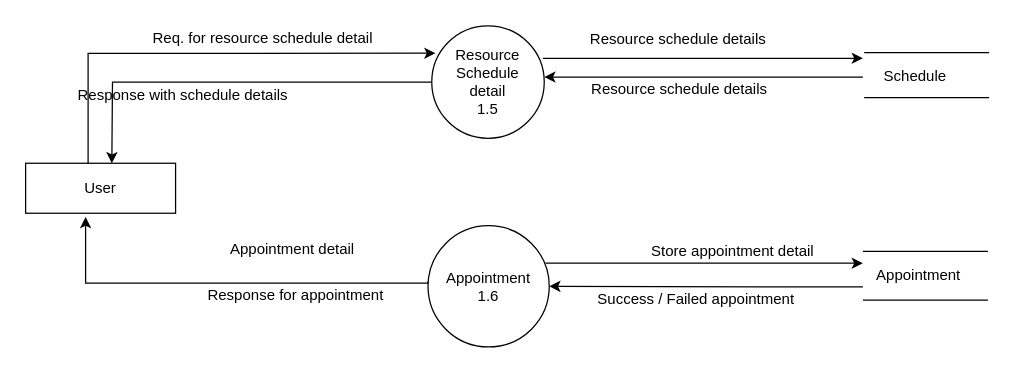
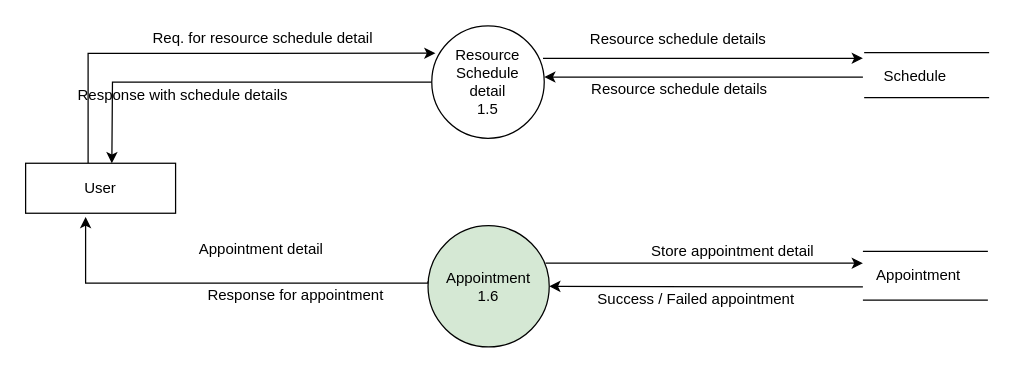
(309, 249) -> (278, 249)
(489, 286) -> (489, 286)
